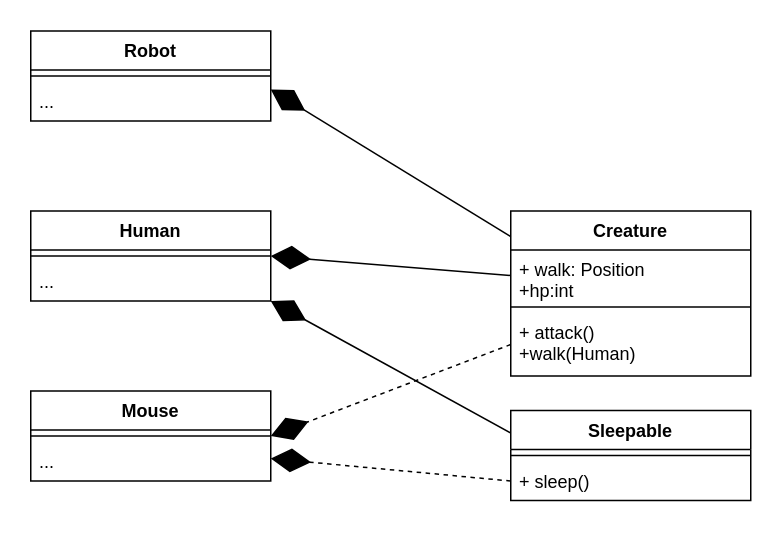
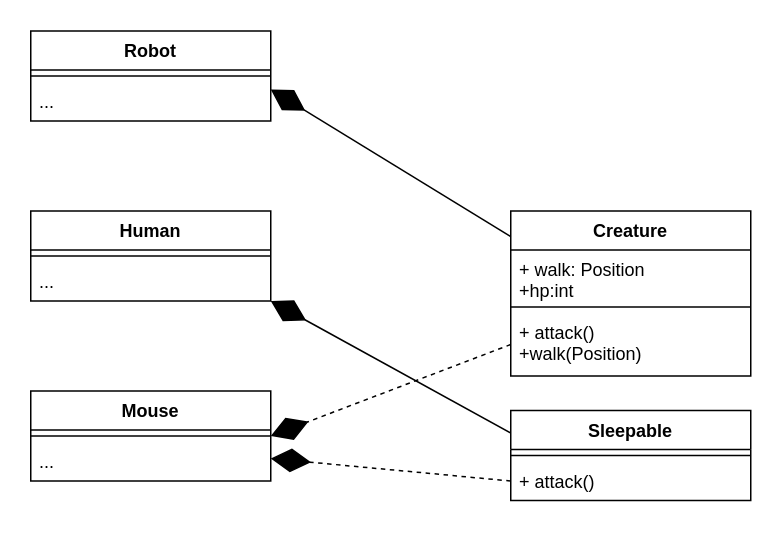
(409, 267) -> none
(578, 345) -> (588, 345)
(560, 483) -> (568, 483)
